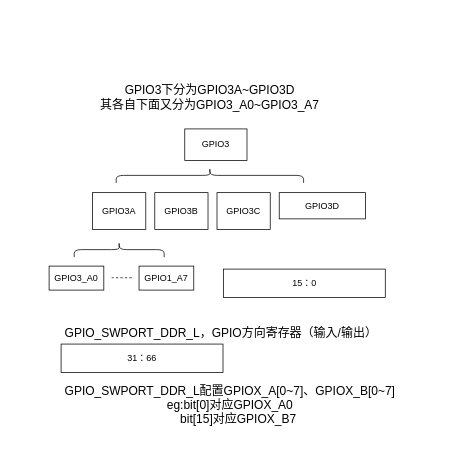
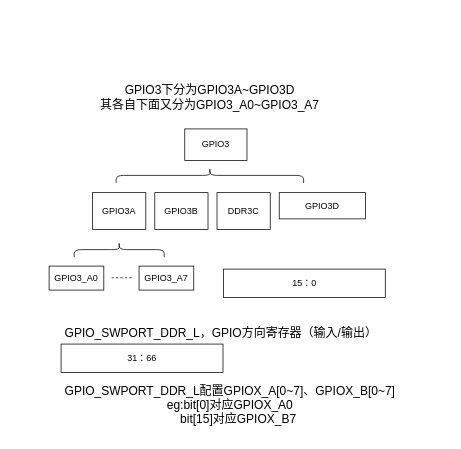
(244, 211) -> (244, 211)
(167, 278) -> (167, 278)
